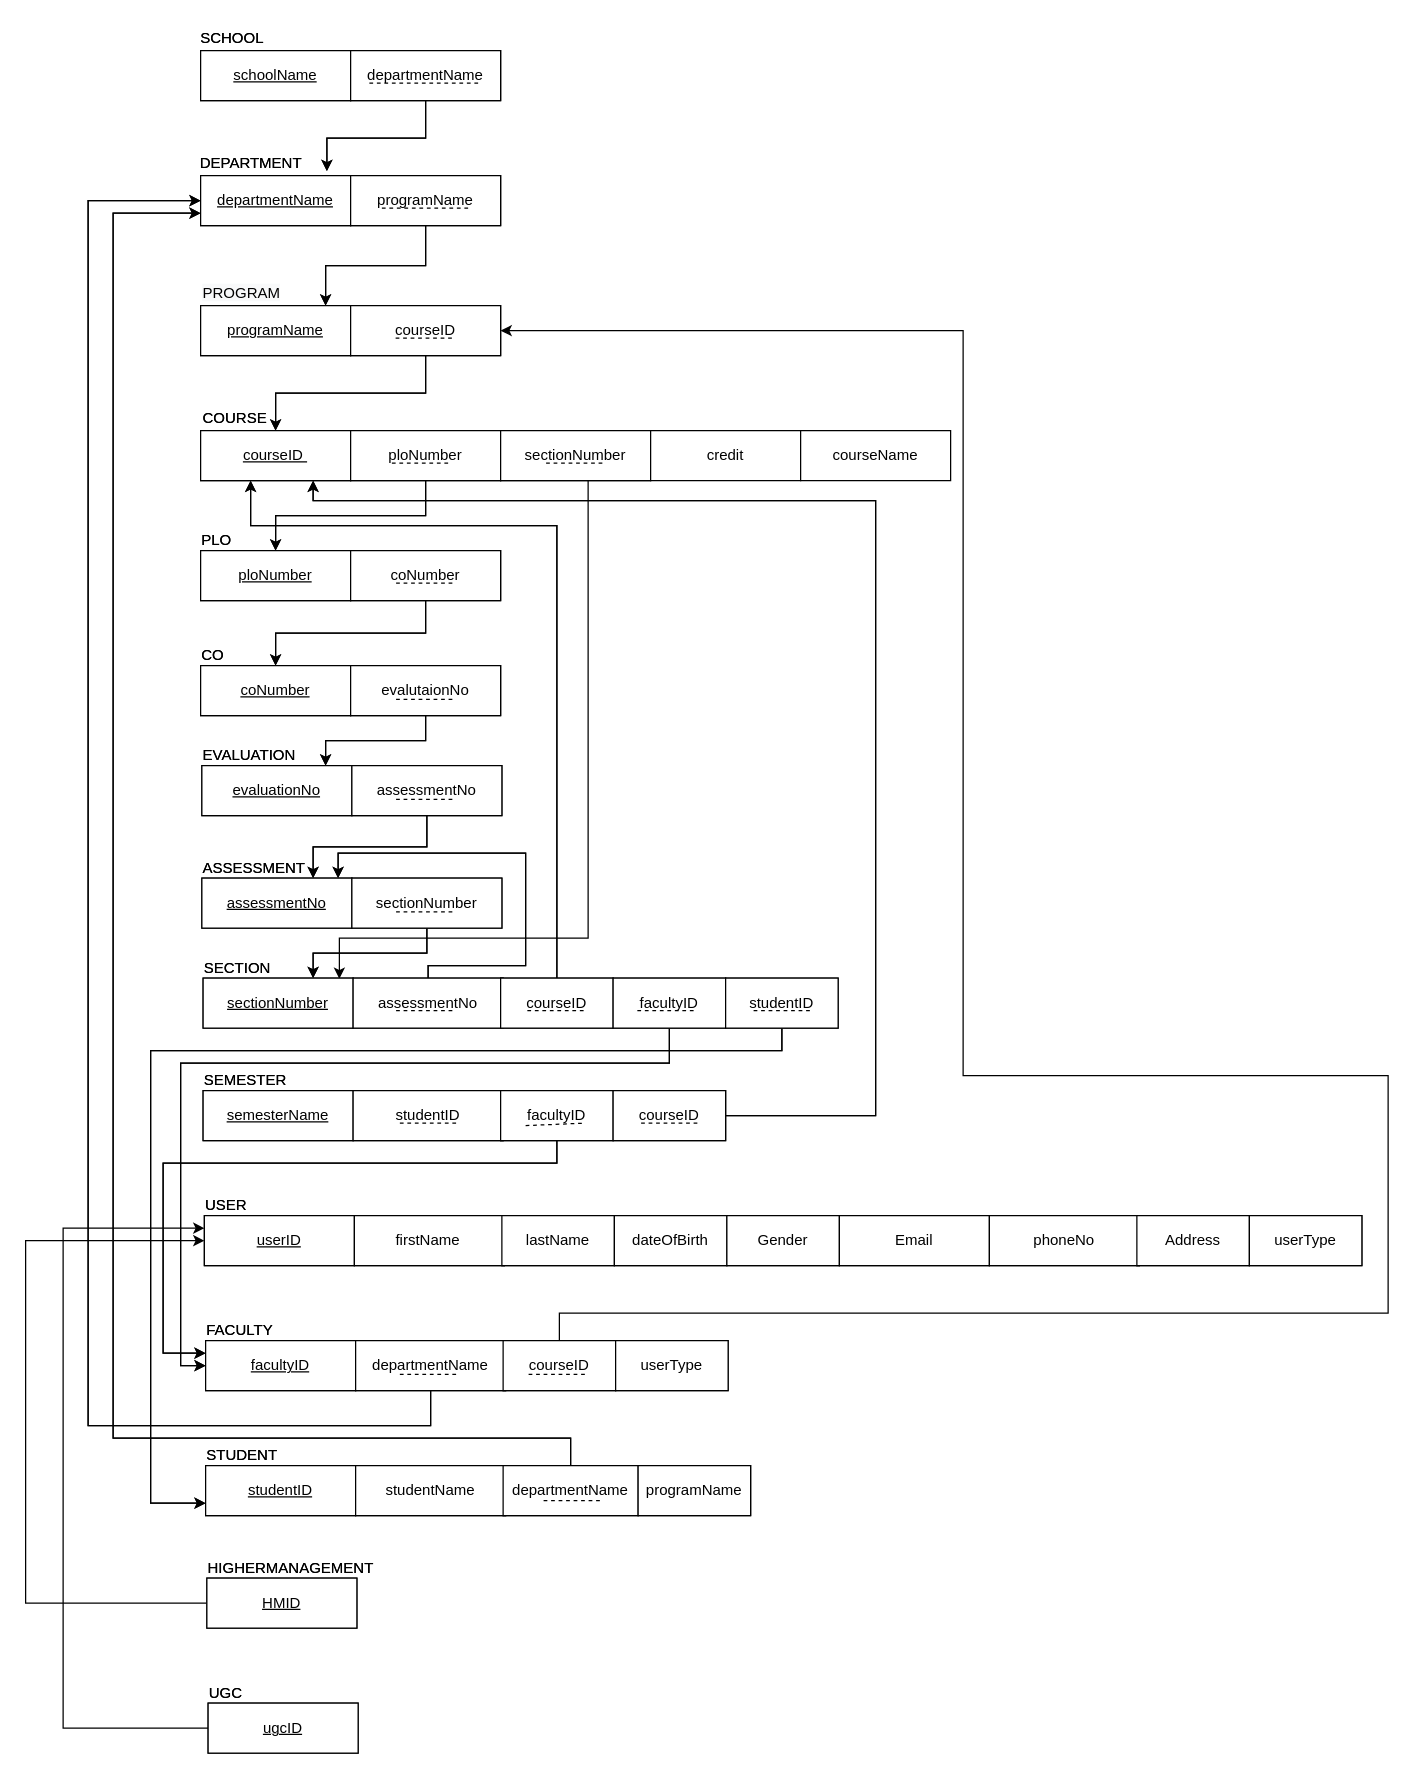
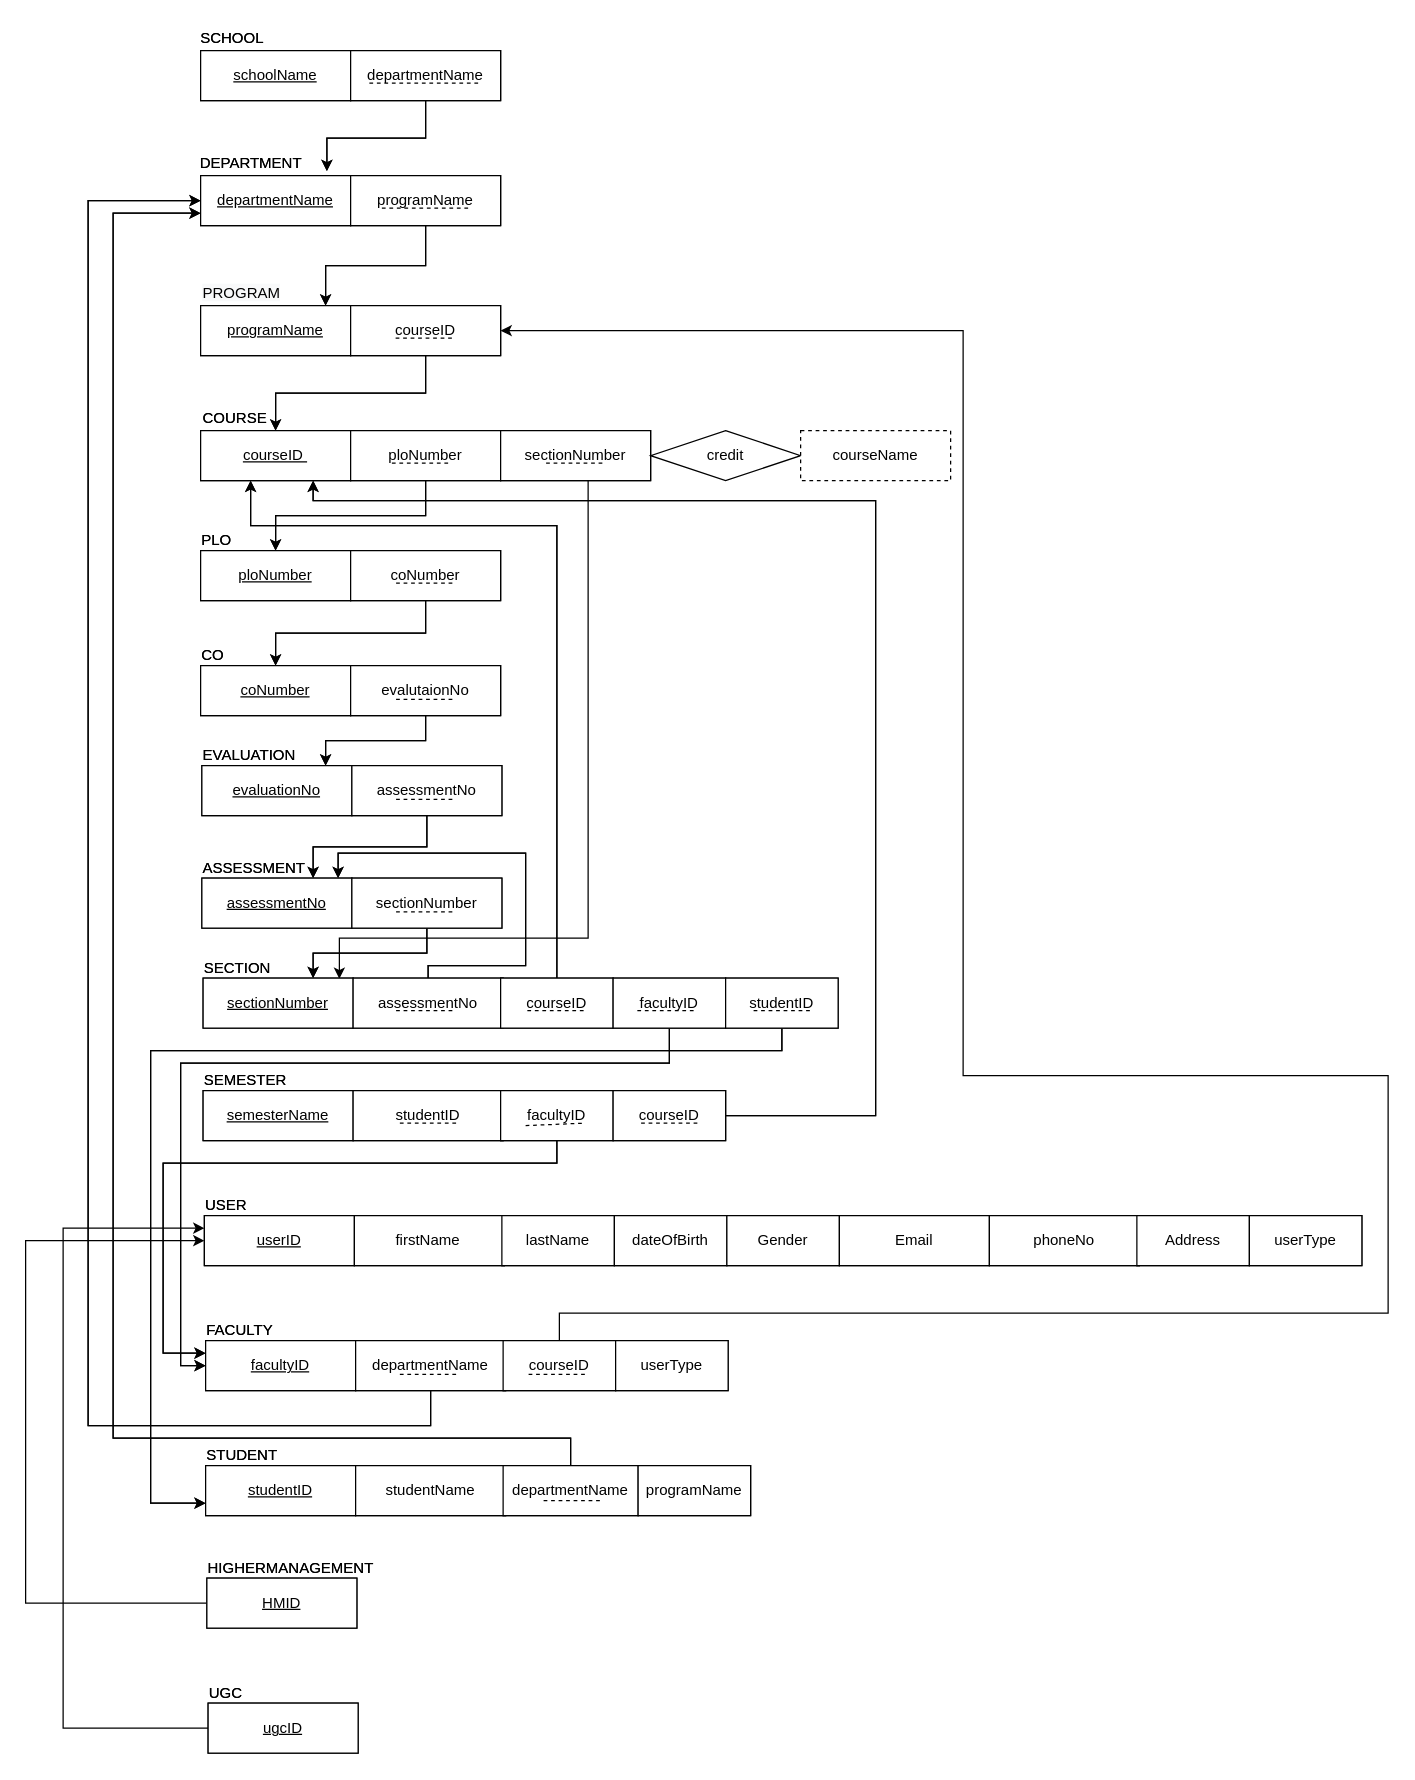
(726, 456) -> (726, 456)
(876, 456) -> (876, 456)
